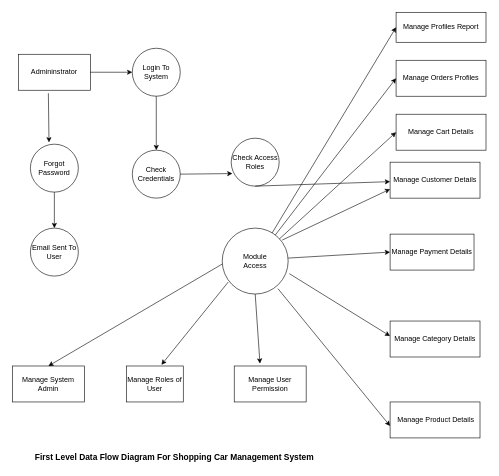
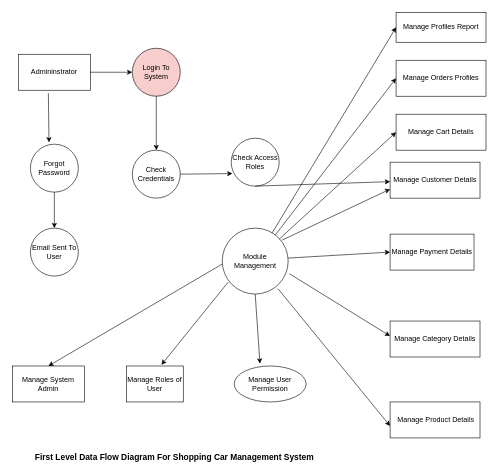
(156, 72) -> (156, 72)
(255, 261) -> (255, 261)
(270, 384) -> (270, 384)
